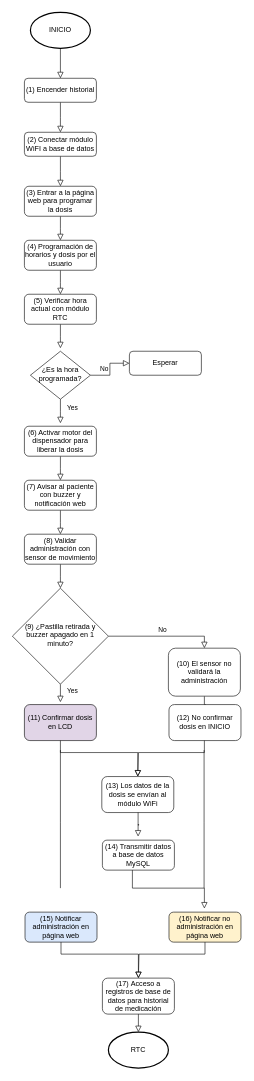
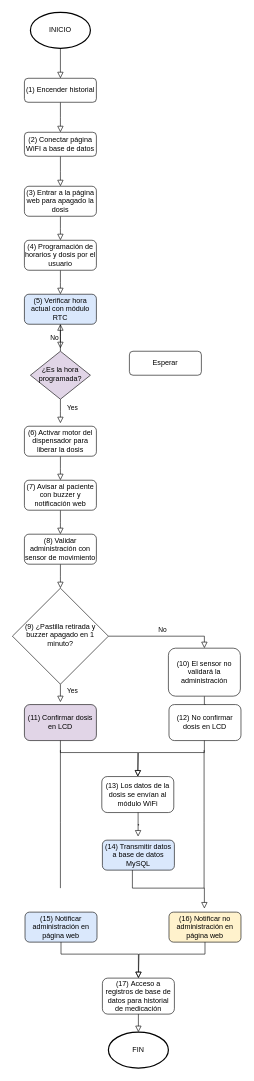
(60, 144) -> (60, 144)
(60, 201) -> (60, 201)
(60, 309) -> (60, 309)
(110, 372) -> (60, 347)
(60, 375) -> (60, 375)
(205, 723) -> (205, 723)
(138, 855) -> (138, 855)
(138, 1050) -> (138, 1050)
